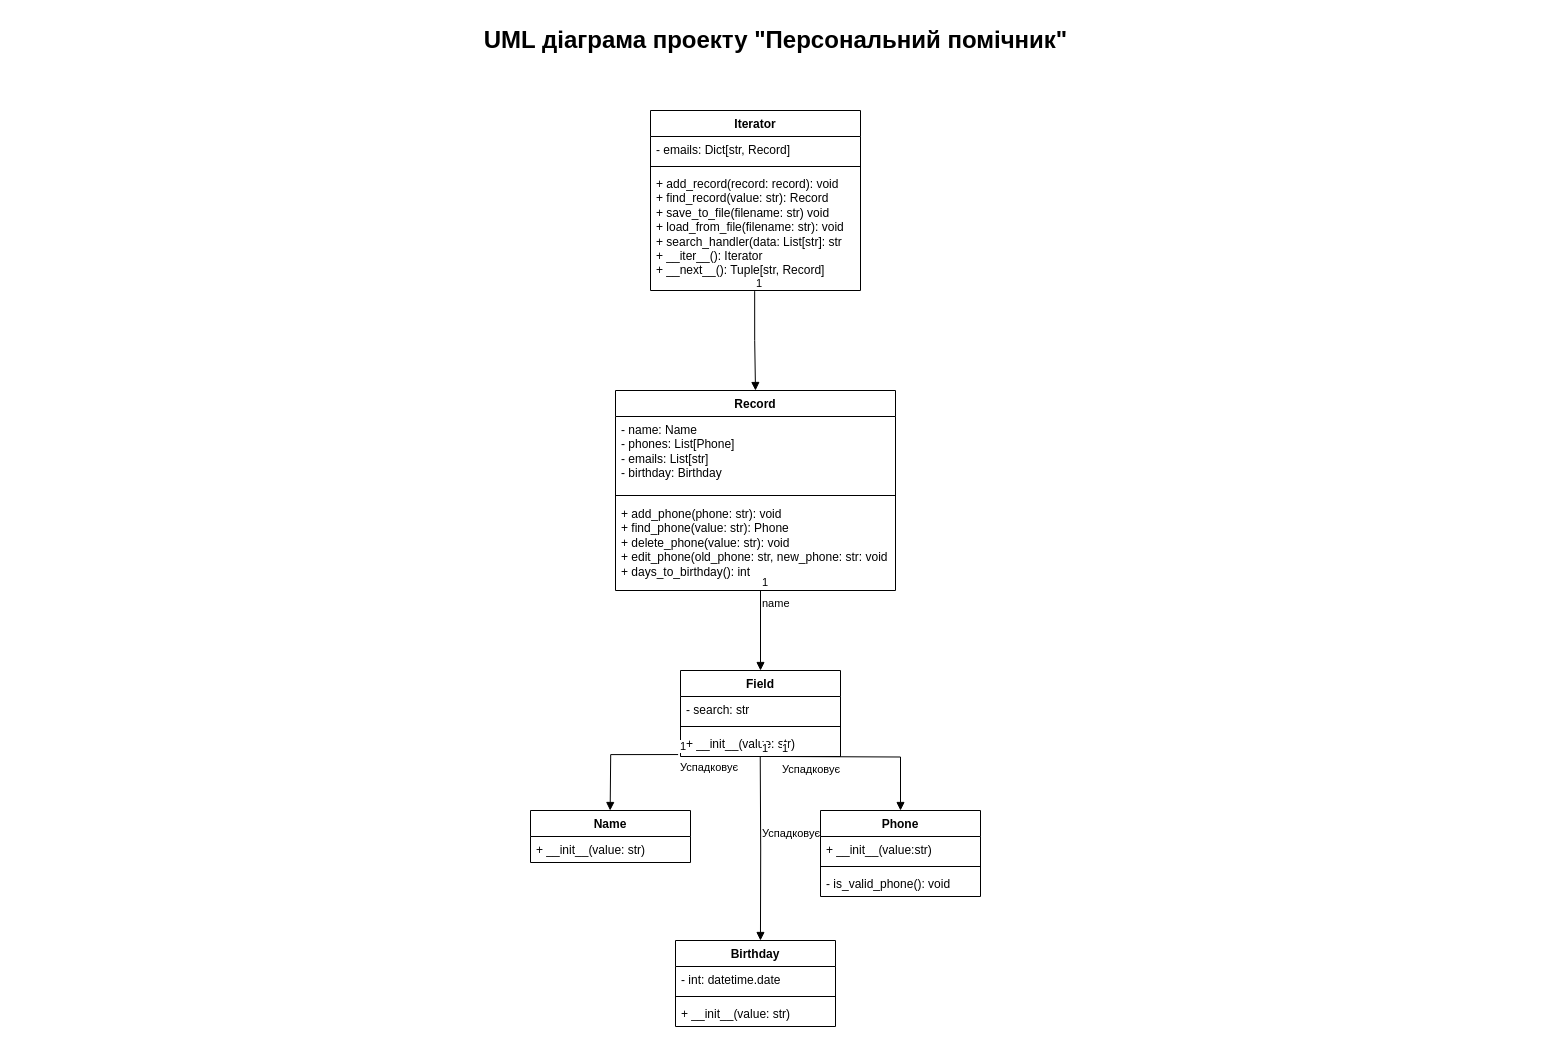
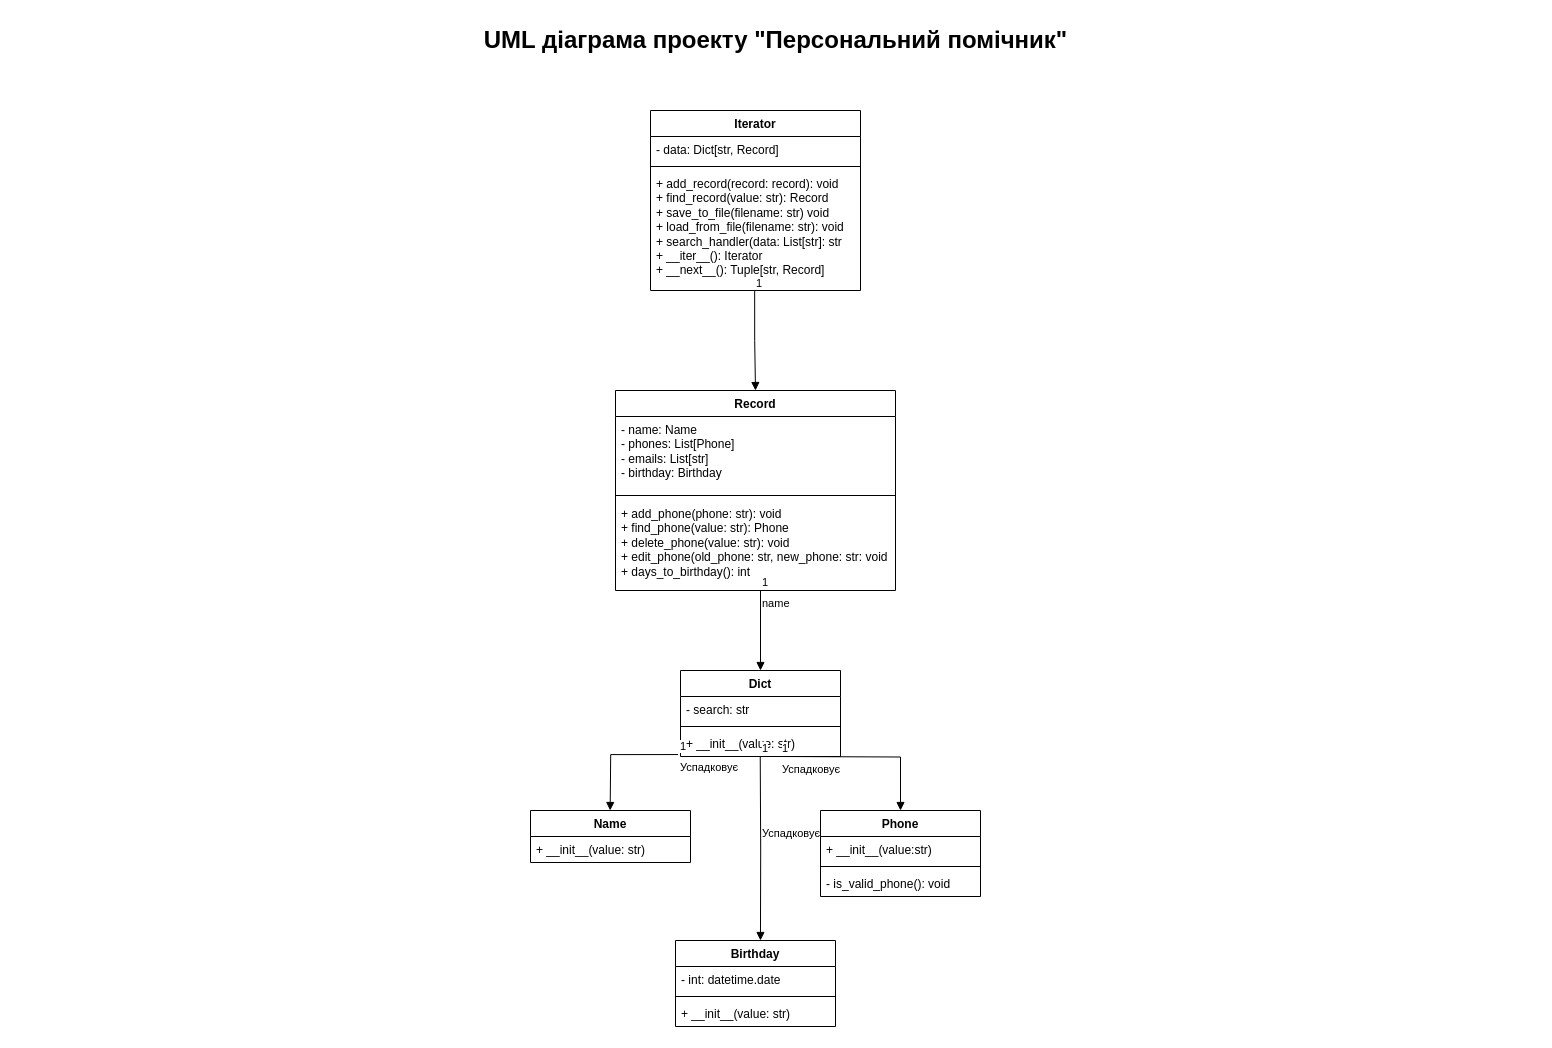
(735, 151) -> (731, 151)
(761, 685) -> (761, 685)
